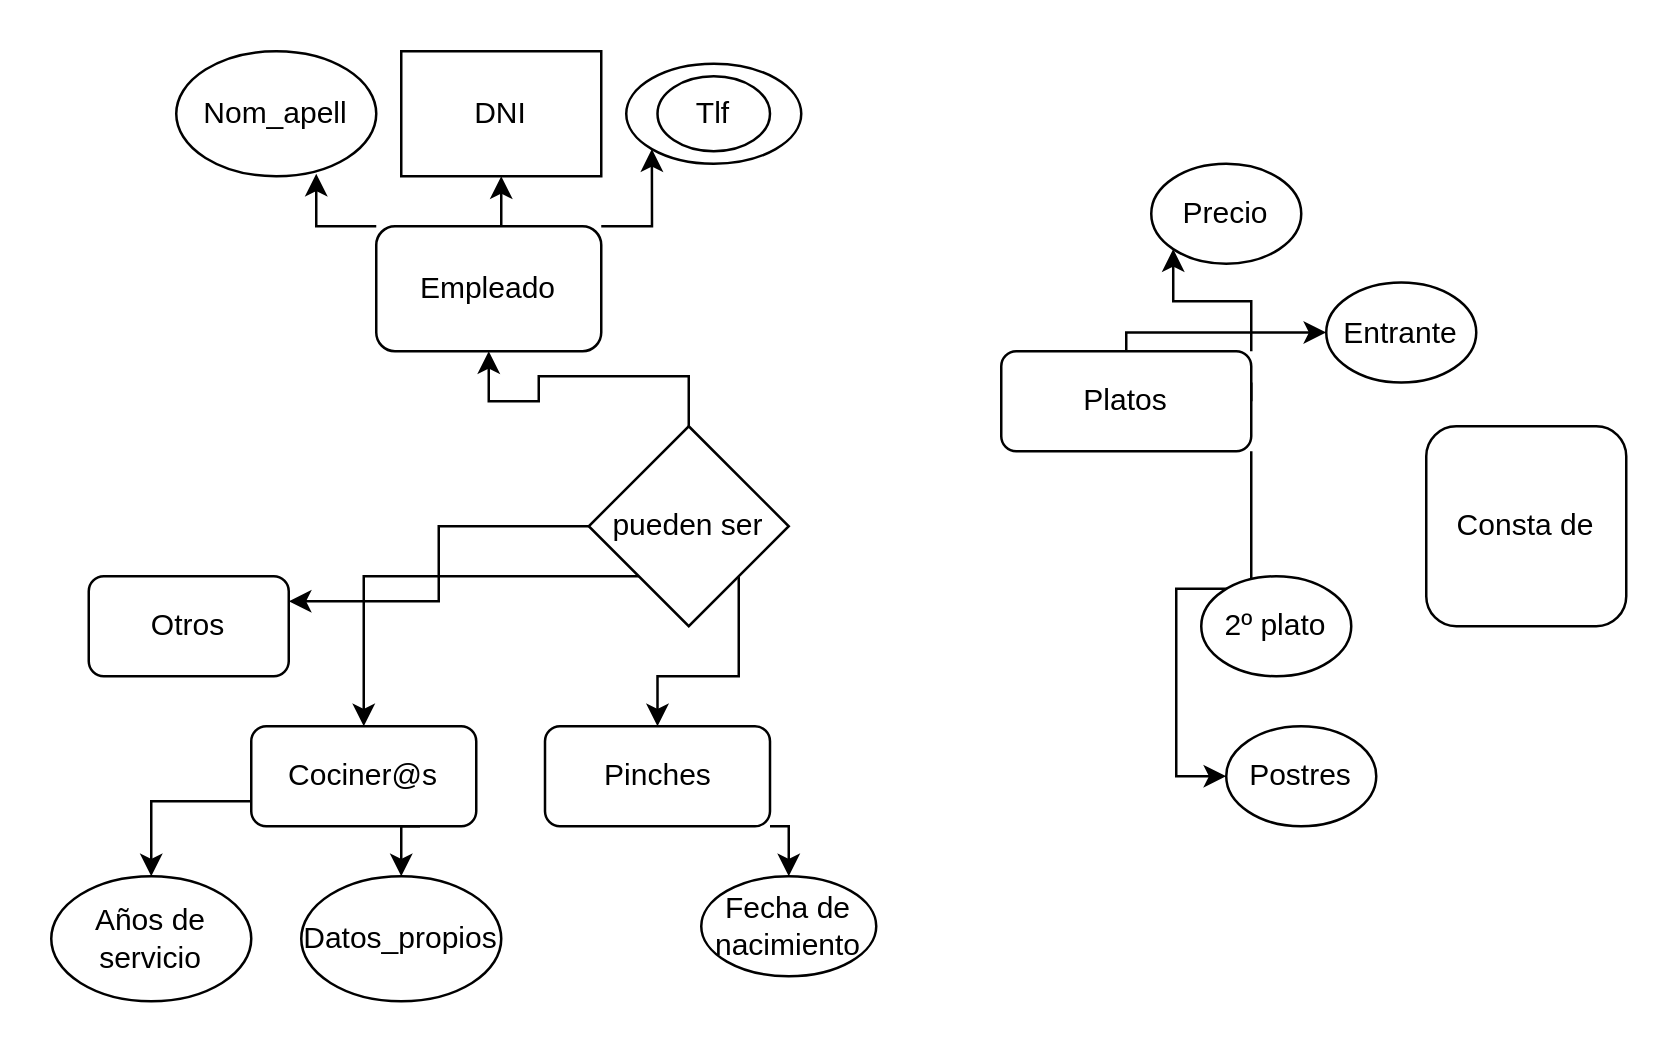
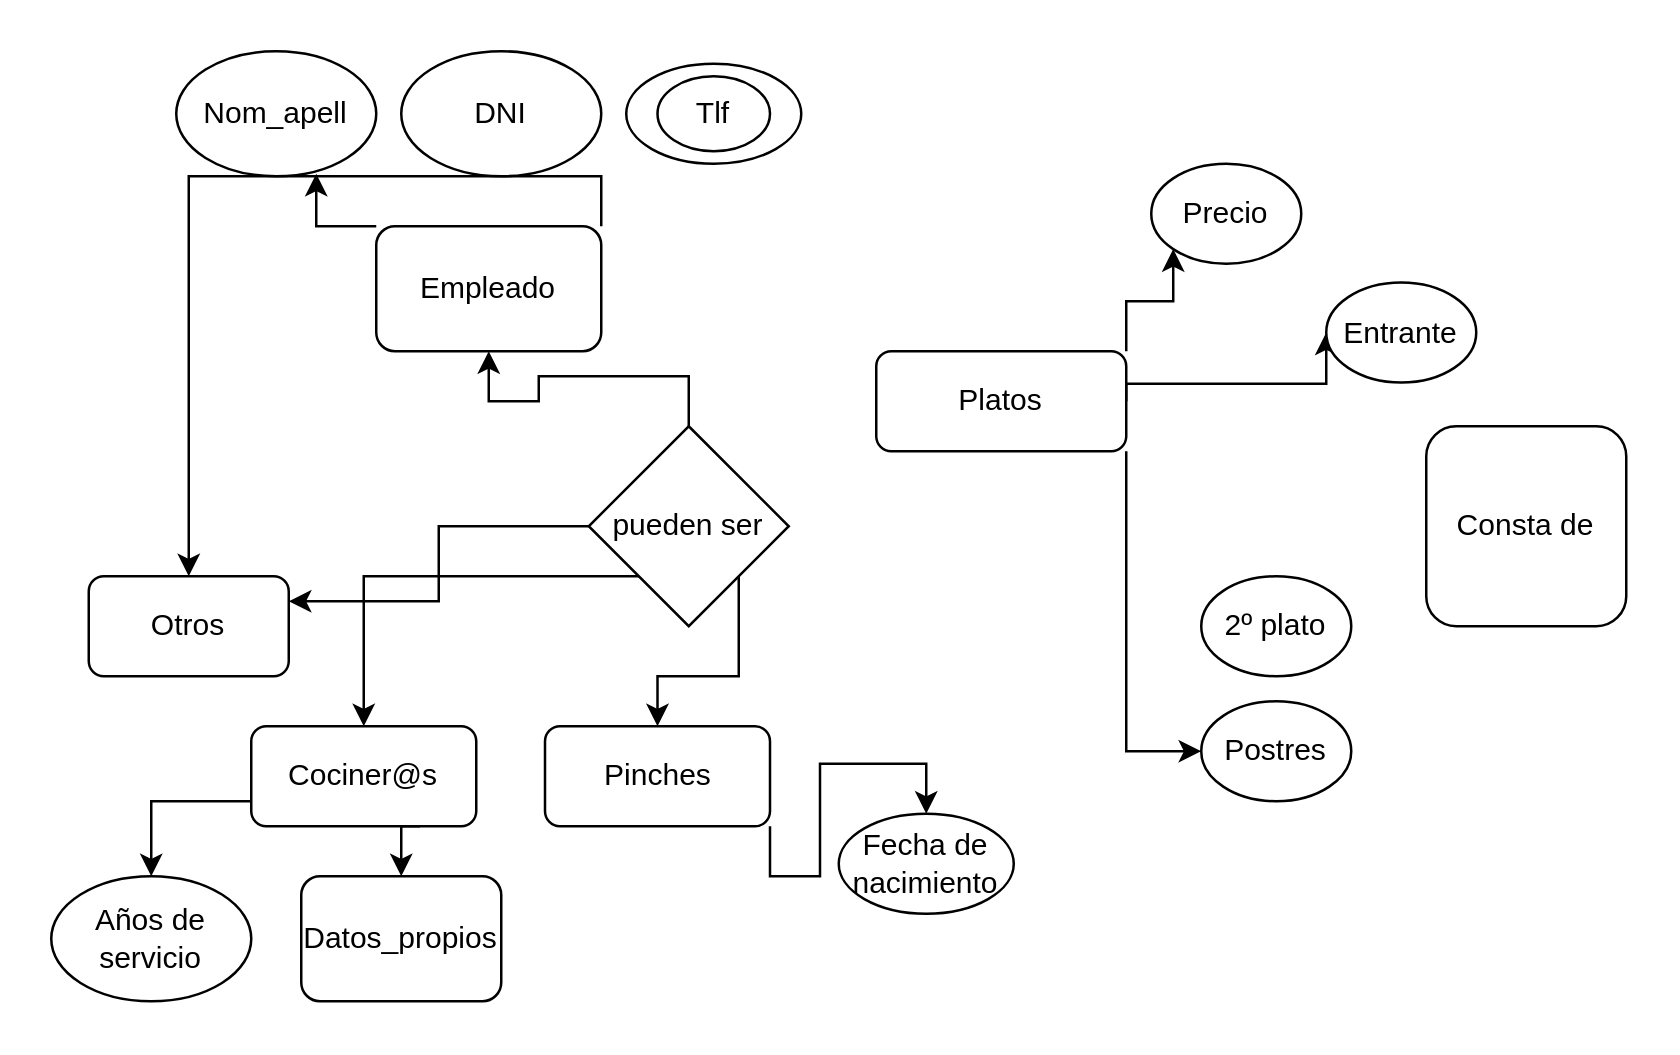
(501, 114) -> (501, 114)
(501, 211) -> none
(652, 221) -> (189, 329)
(1126, 401) -> (1001, 401)
(1301, 776) -> (1276, 751)
(789, 926) -> (926, 864)
(401, 939) -> (401, 939)
